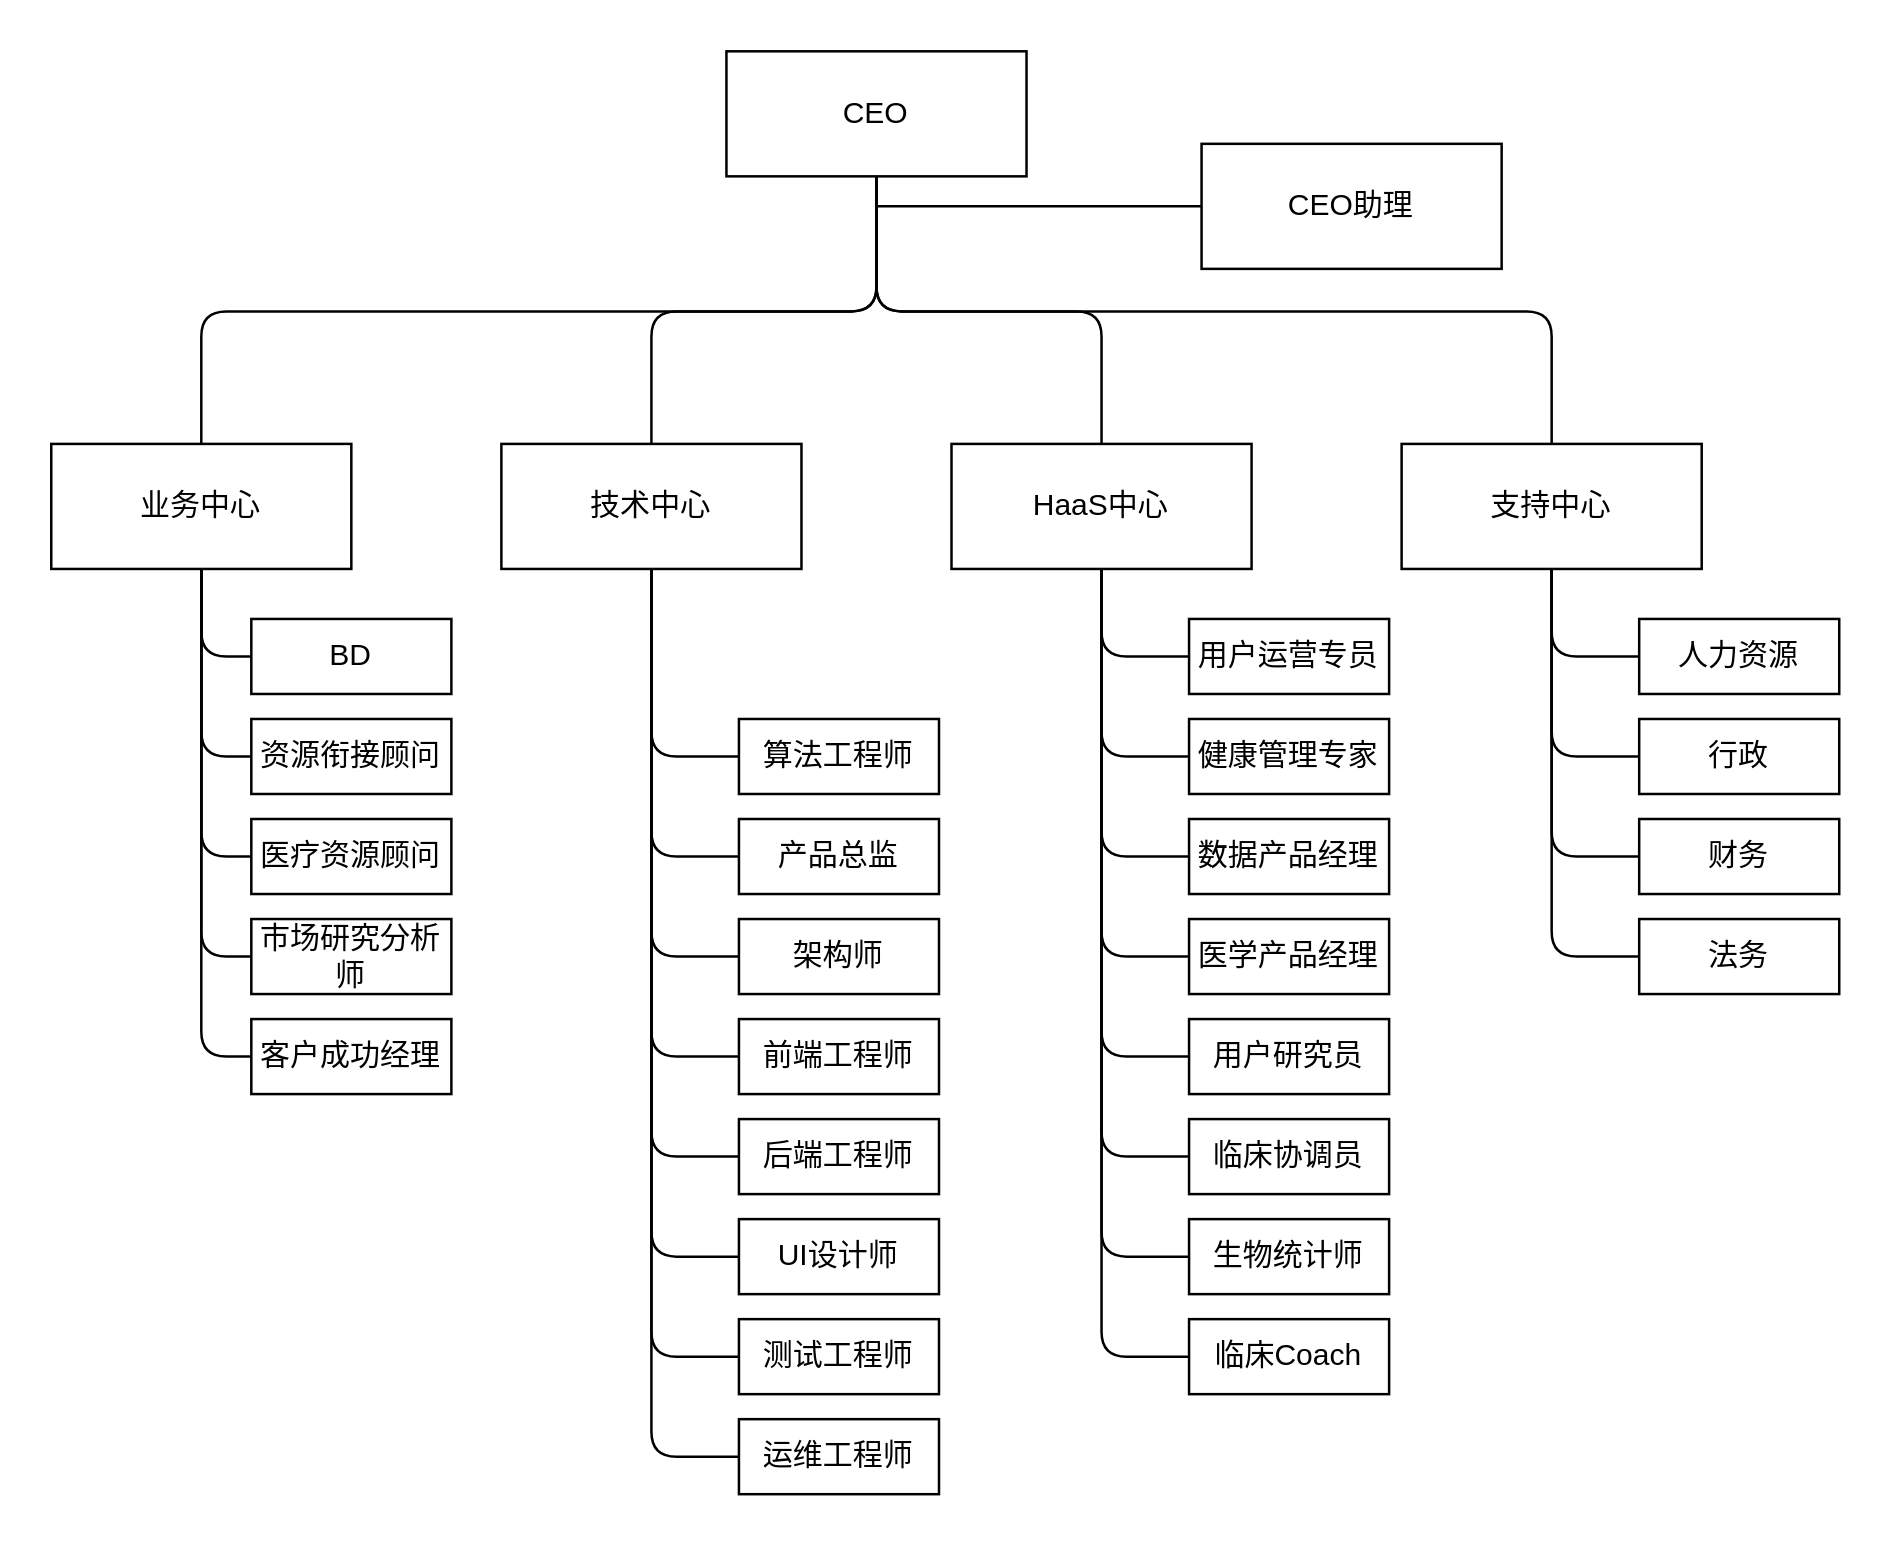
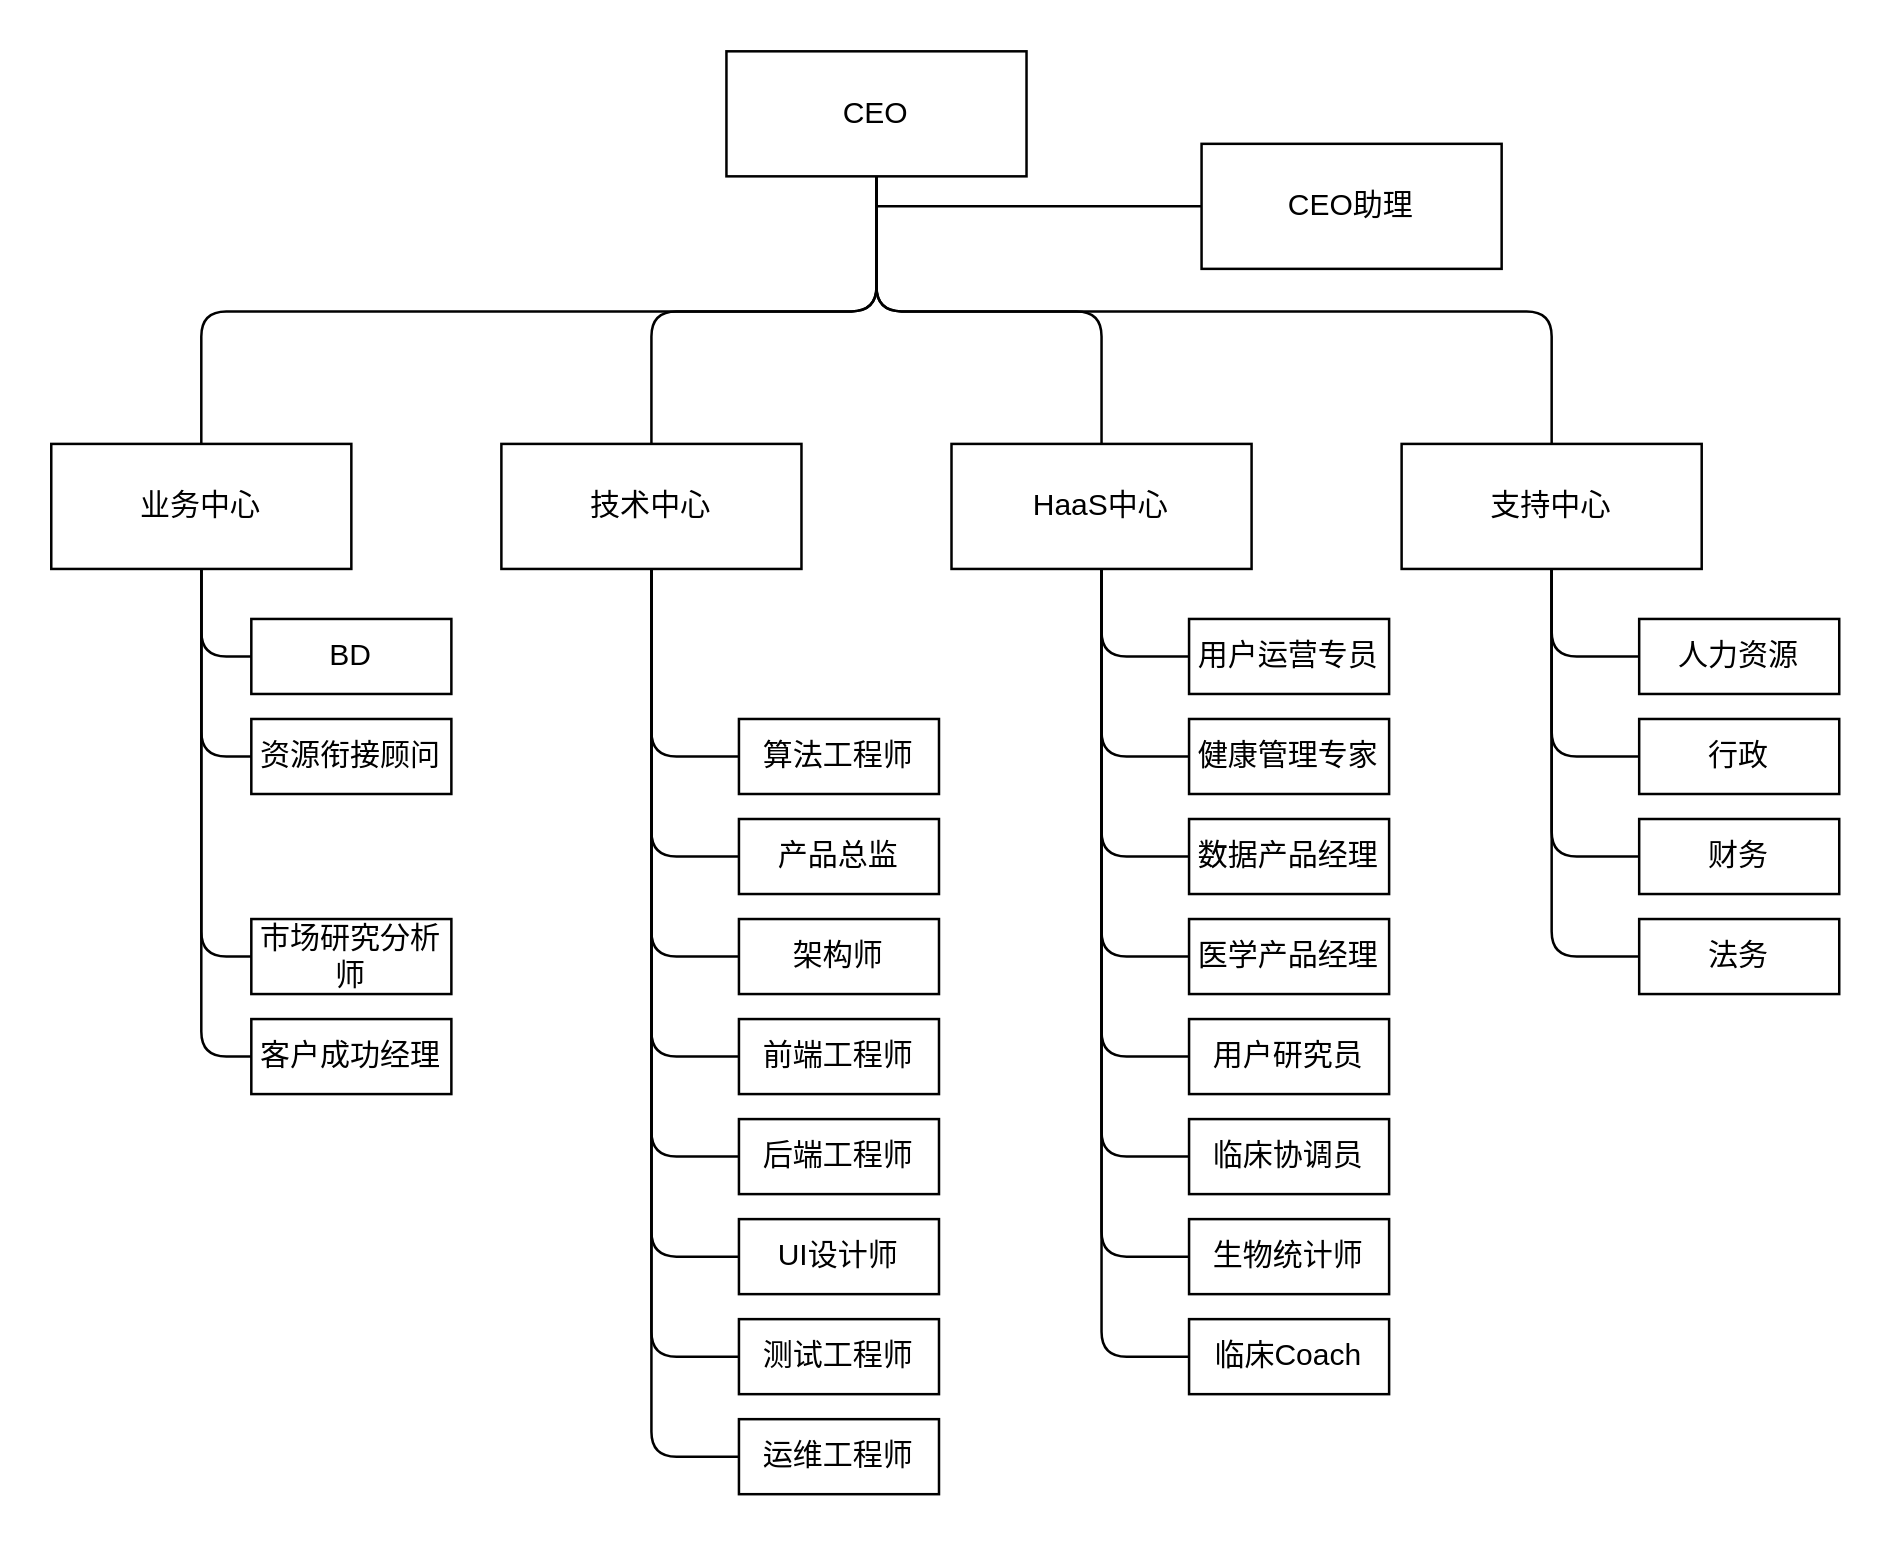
(228, 856) -> none
(351, 856) -> none
